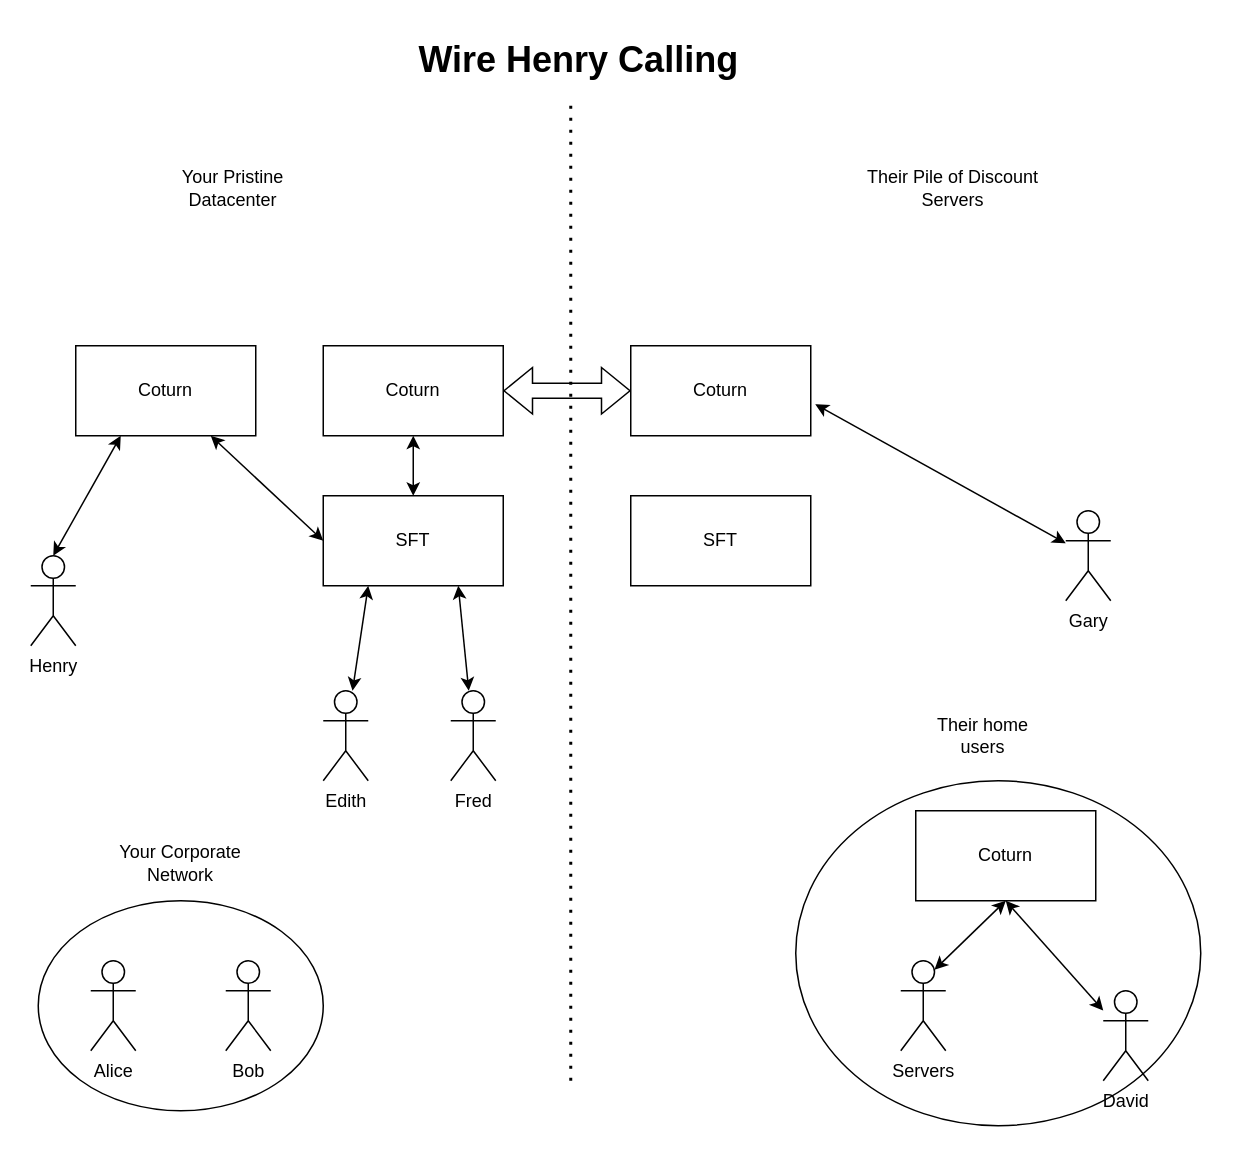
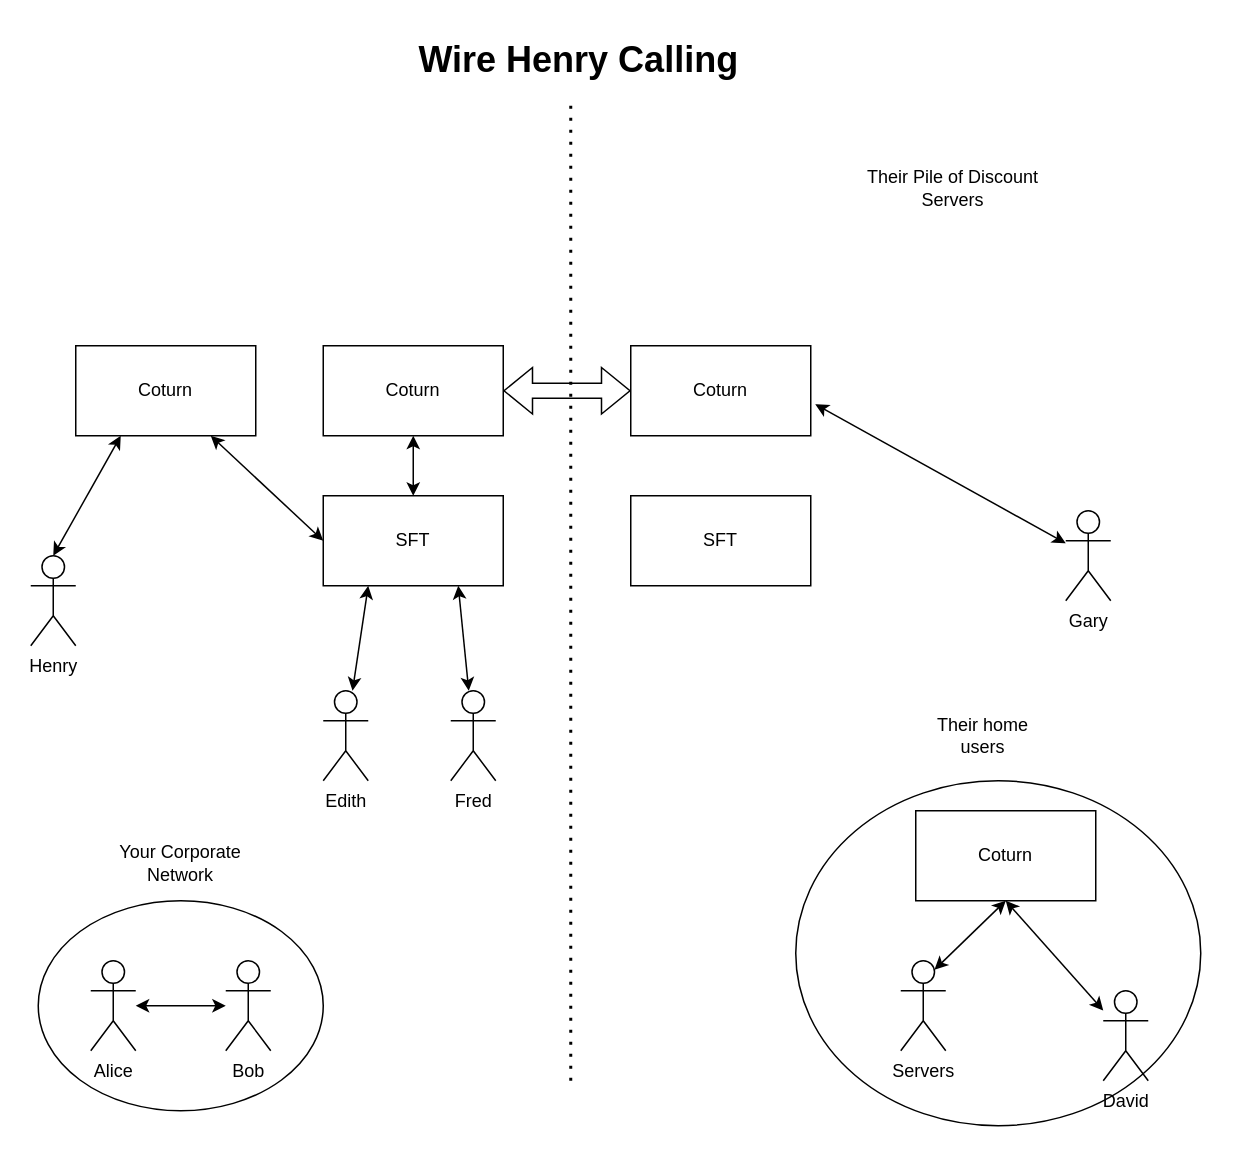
(233, 188) -> none
none -> (181, 1006)
